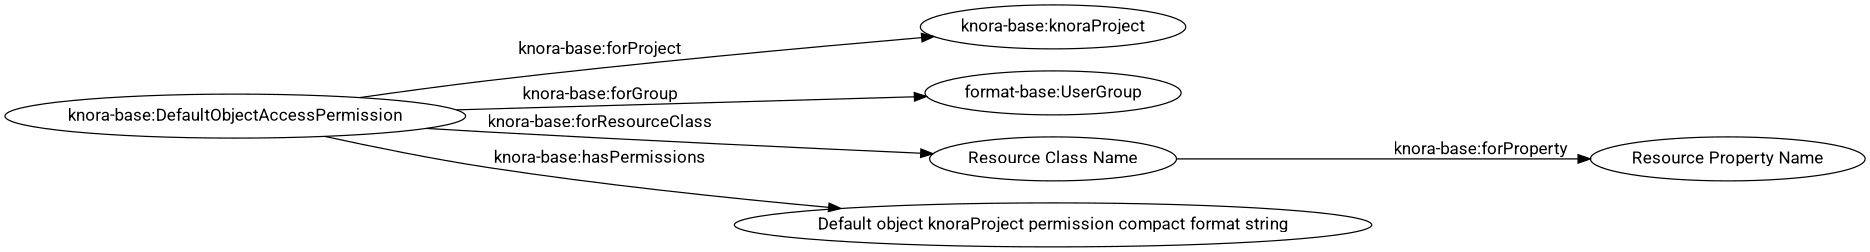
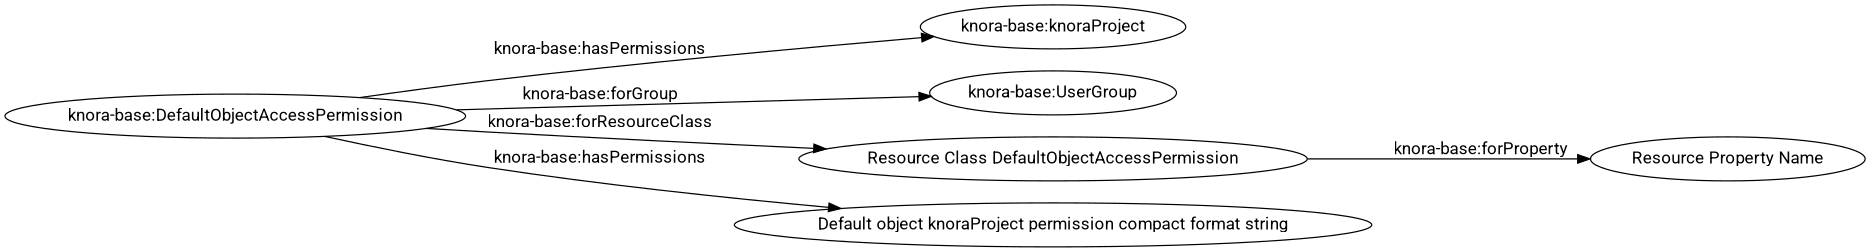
(600, 50) -> (600, 50)
(1053, 93) -> (1053, 93)
(1053, 159) -> (1053, 159)
